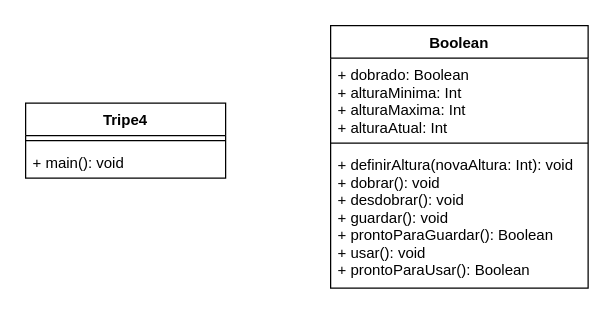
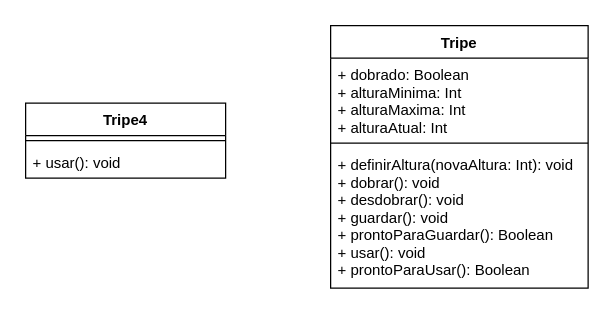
(459, 43) -> (459, 43)
(82, 163) -> (84, 163)
